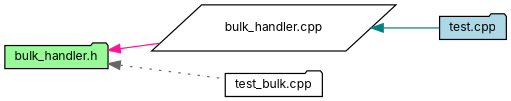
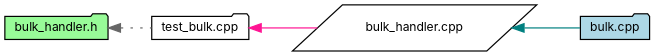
(473, 28) -> (615, 28)
(140, 46) -> (289, 28)
